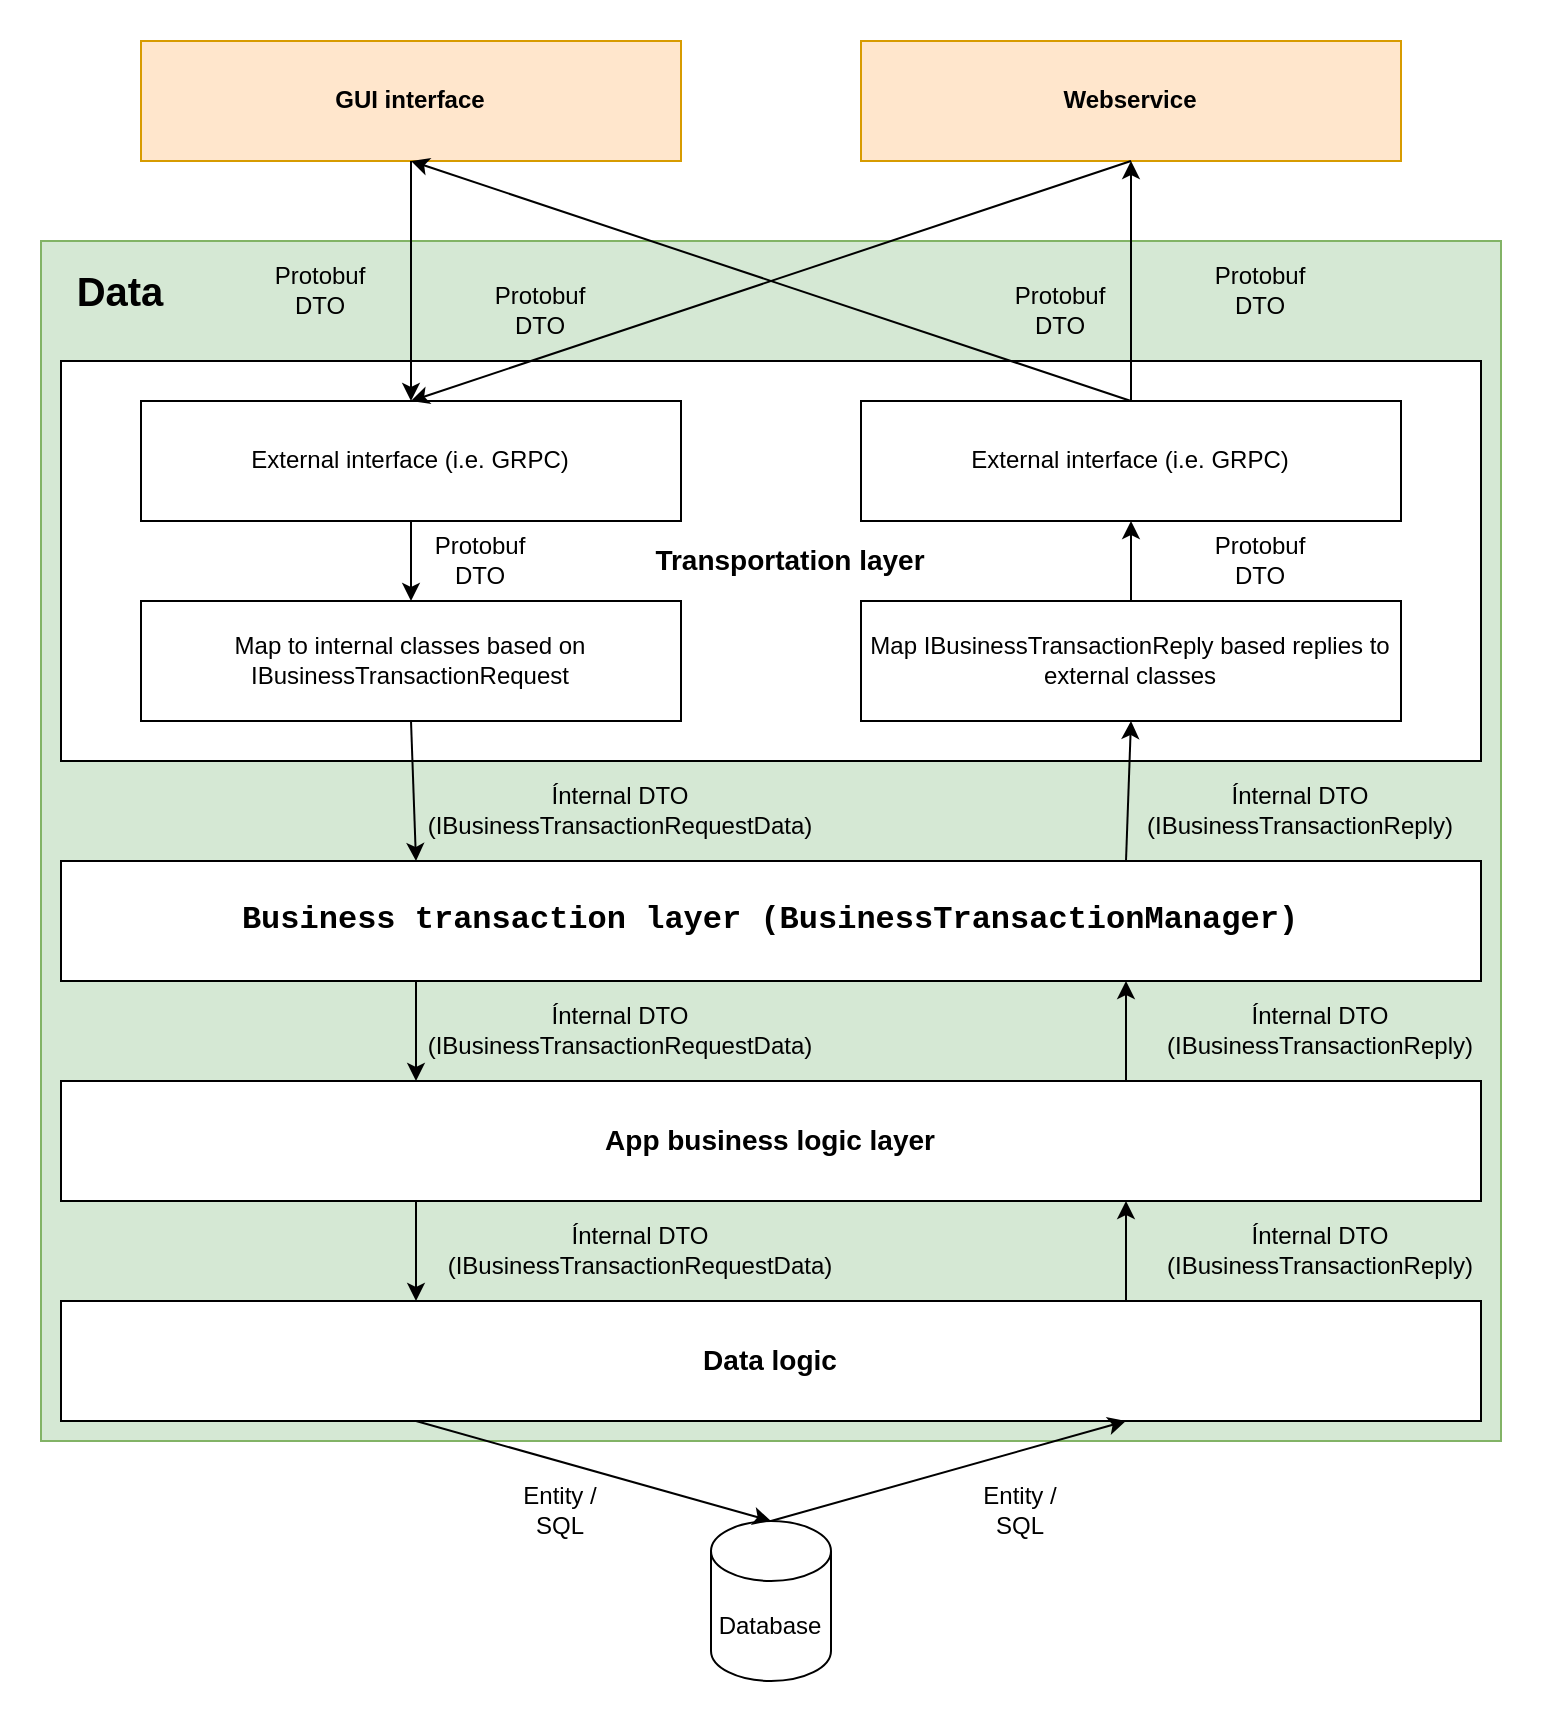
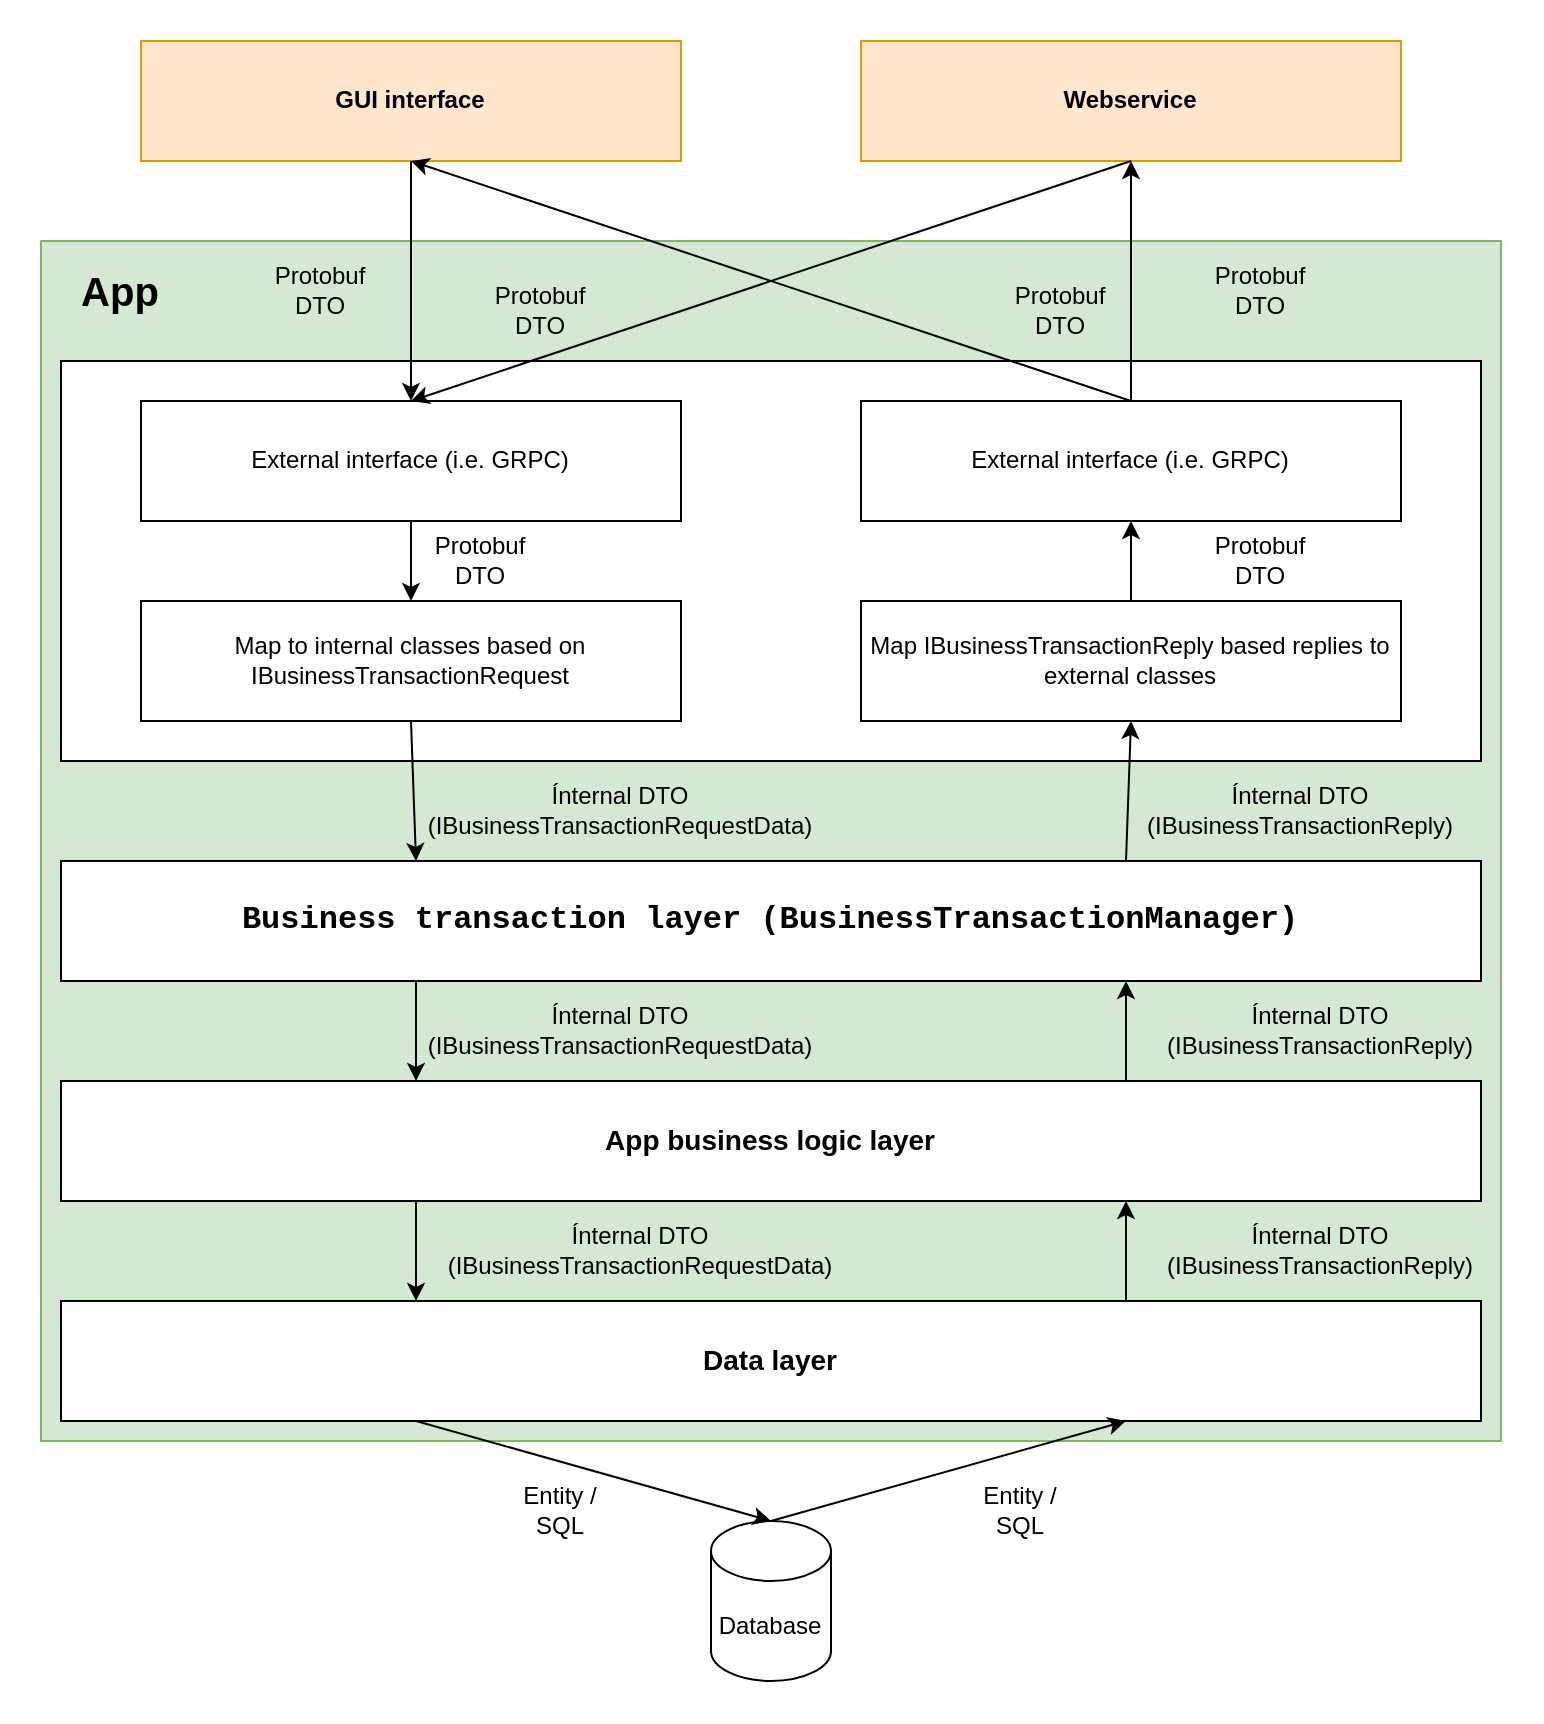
(121, 291) -> (121, 291)
(791, 561) -> none
(771, 1361) -> (771, 1361)
